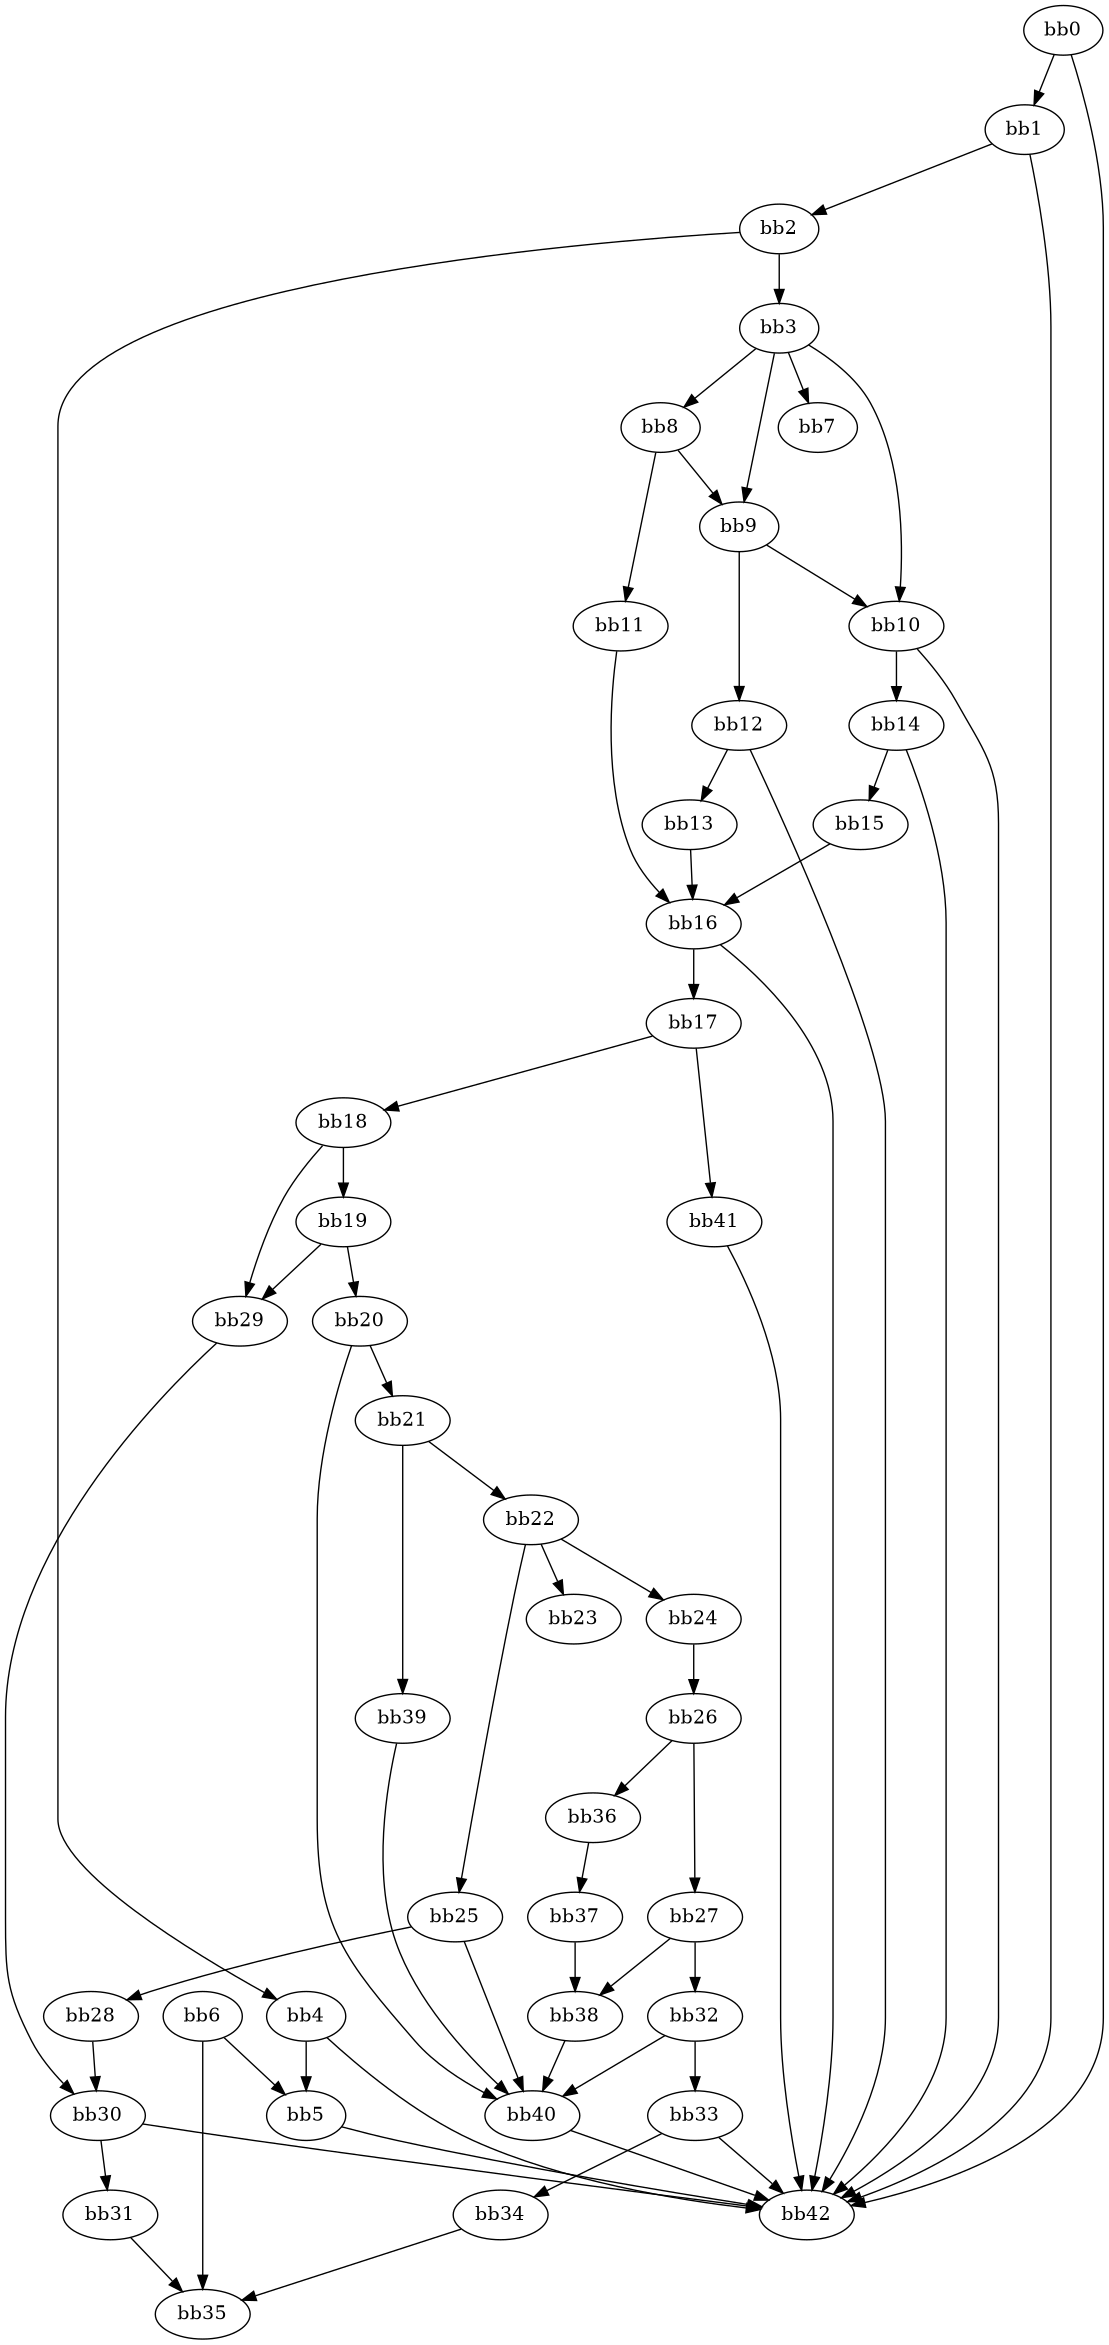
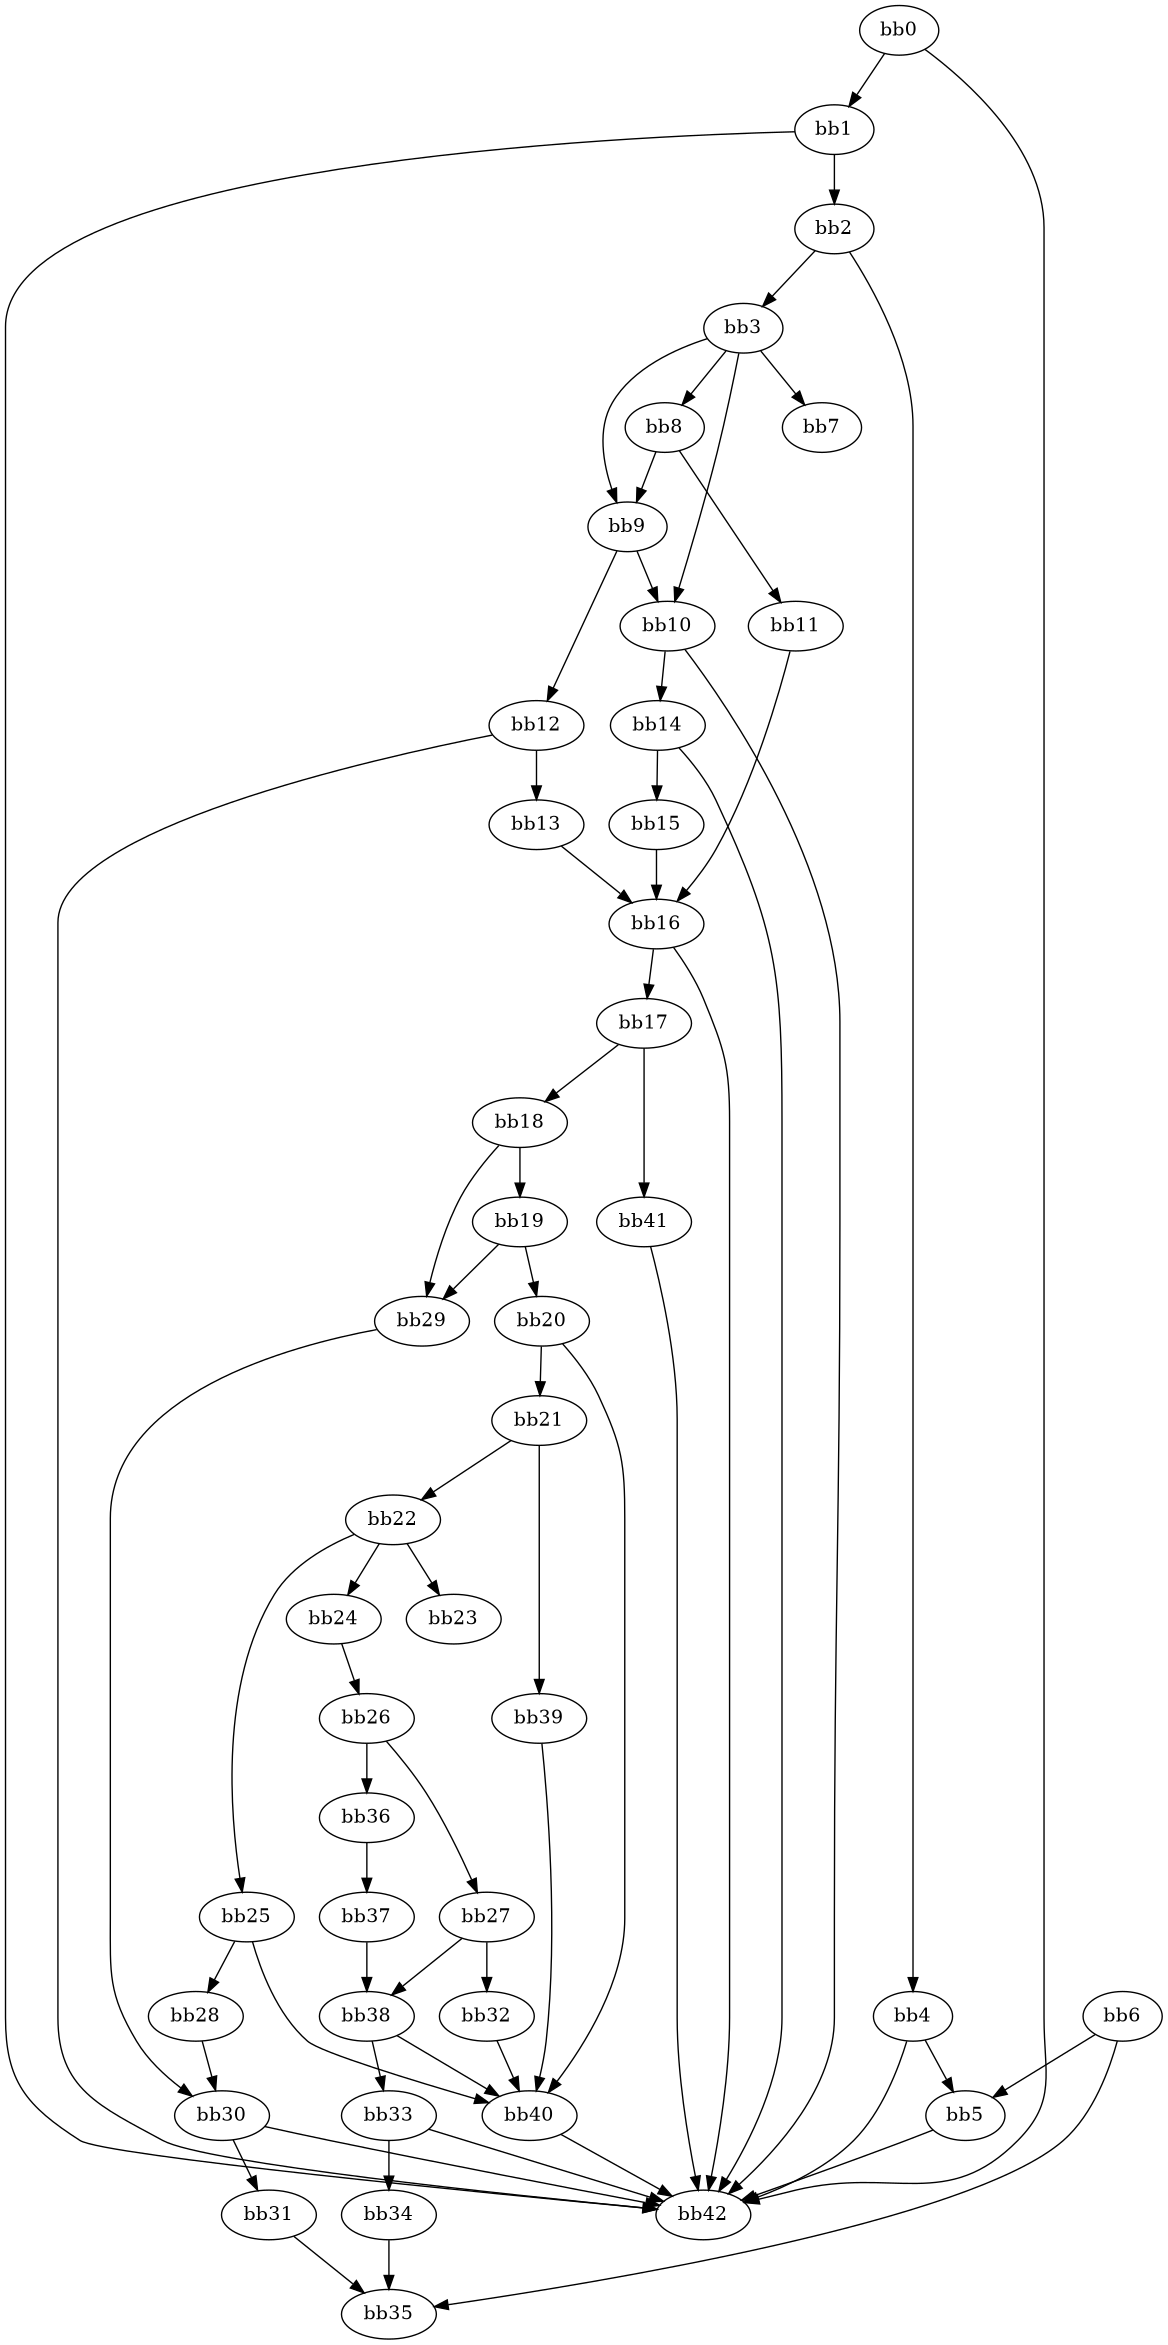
(695, 2059) -> (376, 2059)
